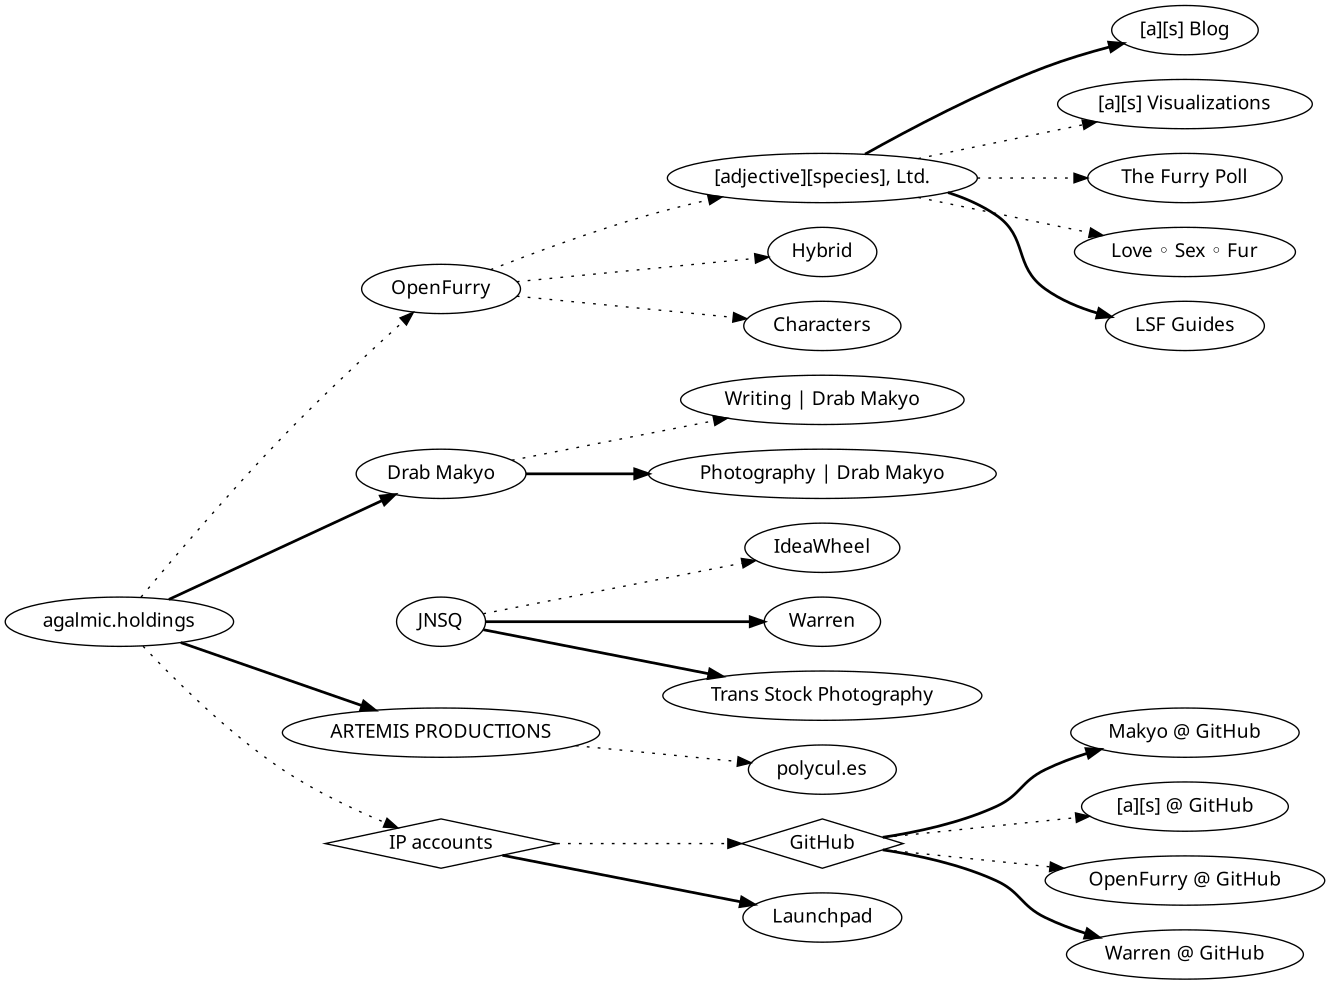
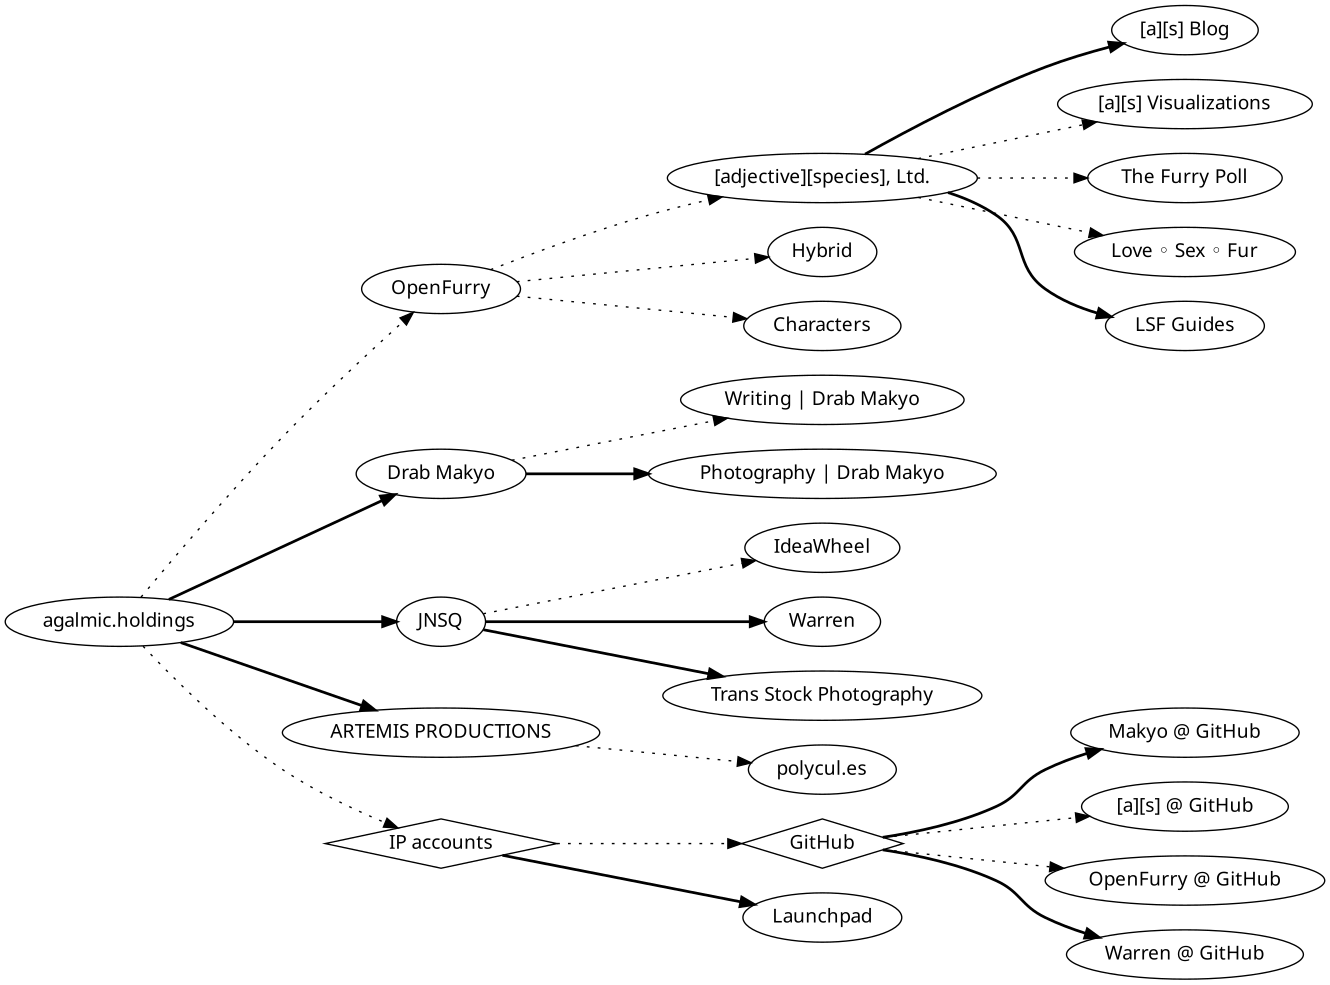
none -> (308, 622)
